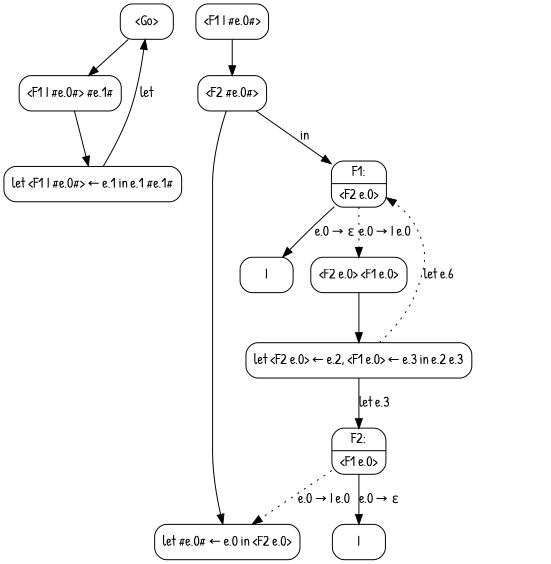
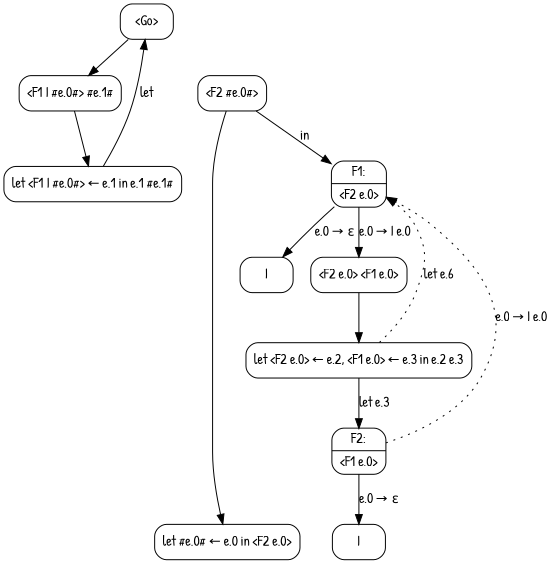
(232, 22) -> none
(359, 227) -> (359, 227)
(296, 495) -> (496, 329)
